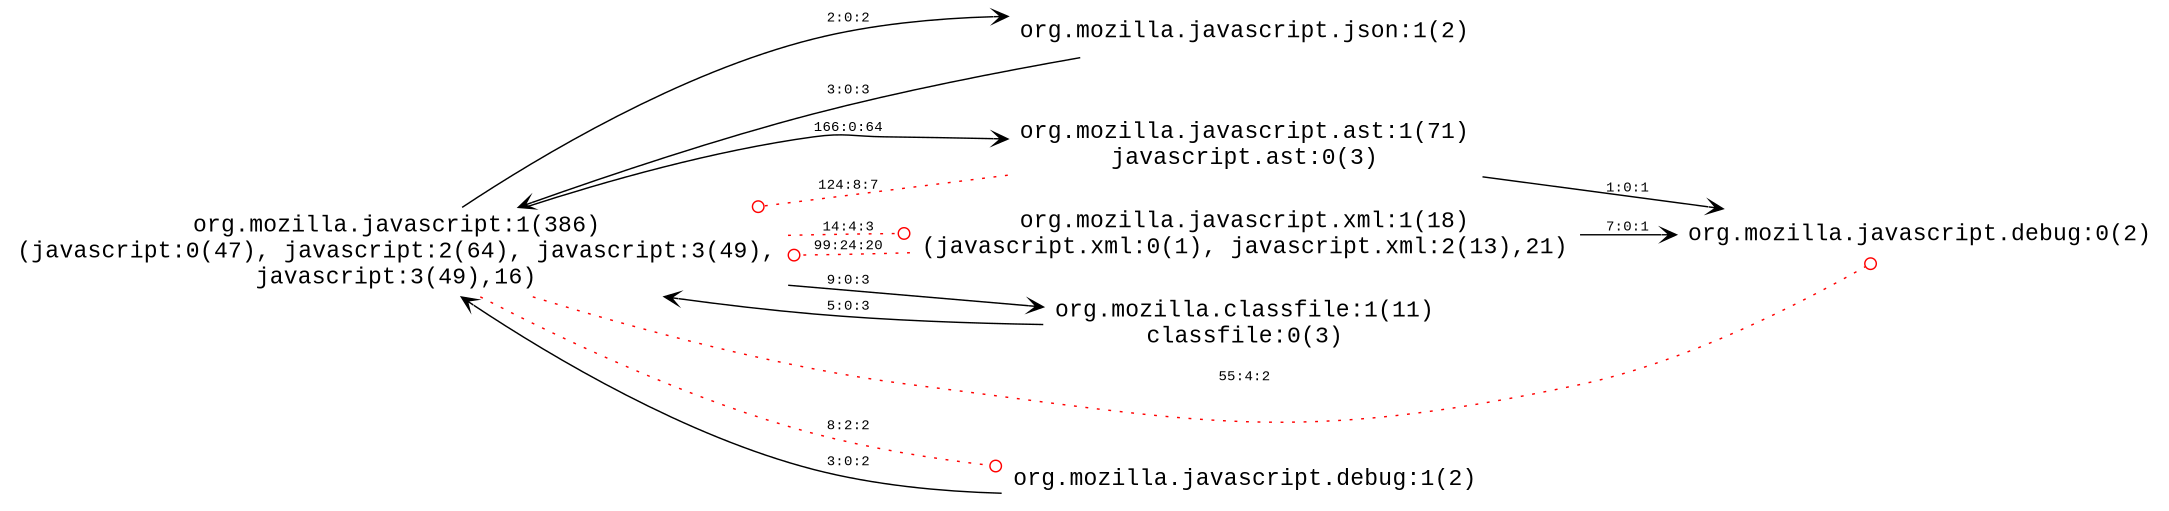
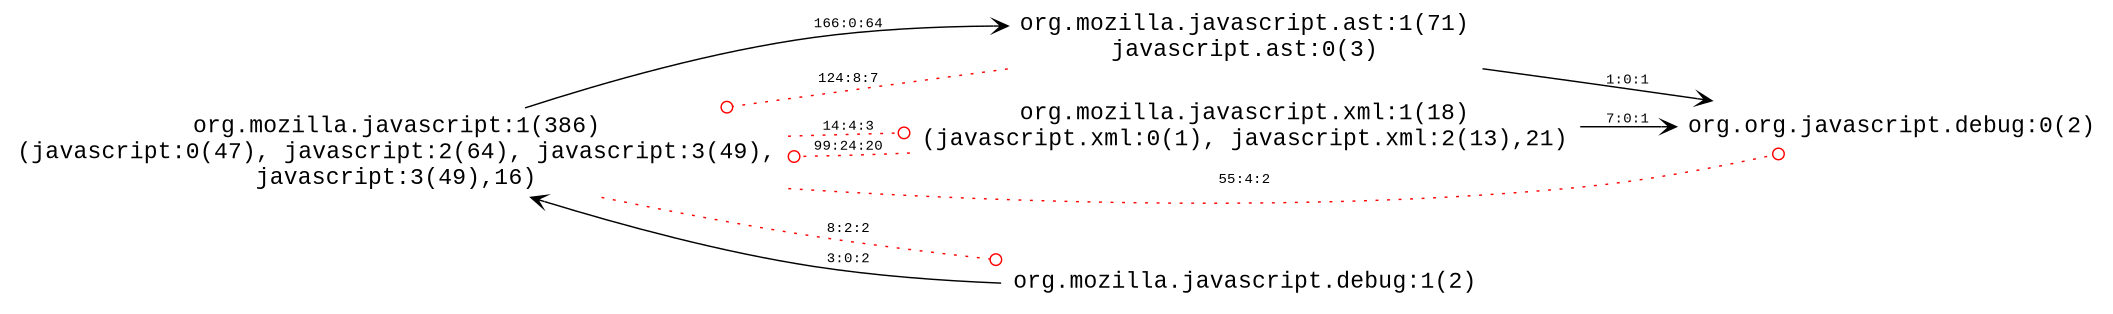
(1245, 32) -> none
(1920, 235) -> (1892, 127)
(1245, 324) -> none
